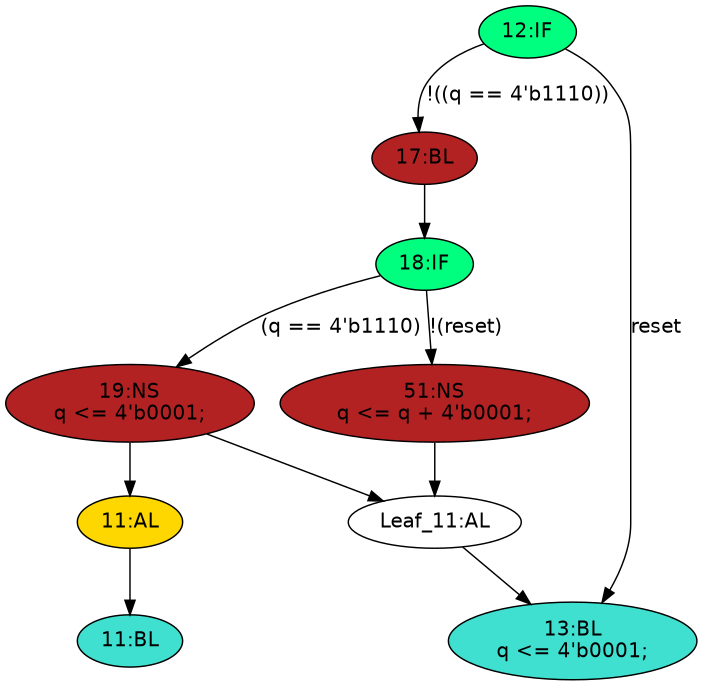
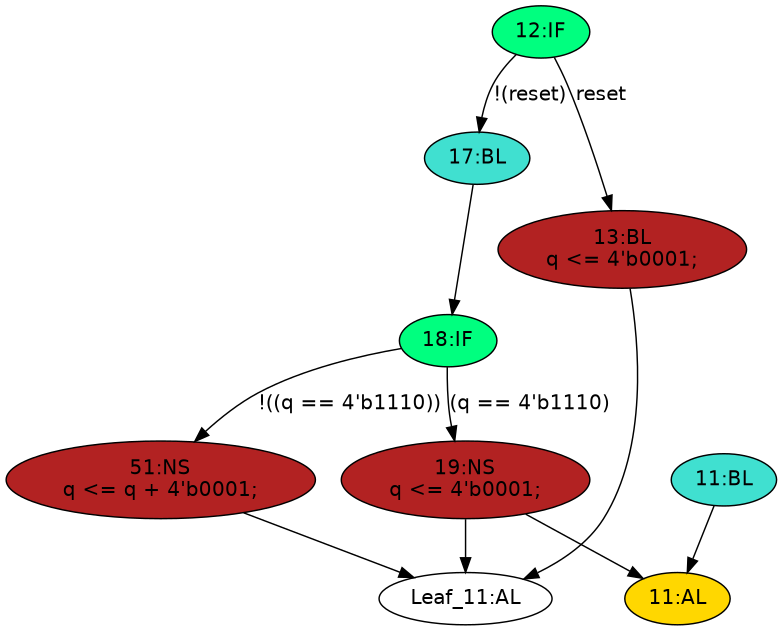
(518, 95) -> (530, 95)
(425, 158) -> (477, 158)
(466, 327) -> (350, 404)
(491, 571) -> (630, 449)
(130, 574) -> (703, 532)
(573, 641) -> (622, 249)
